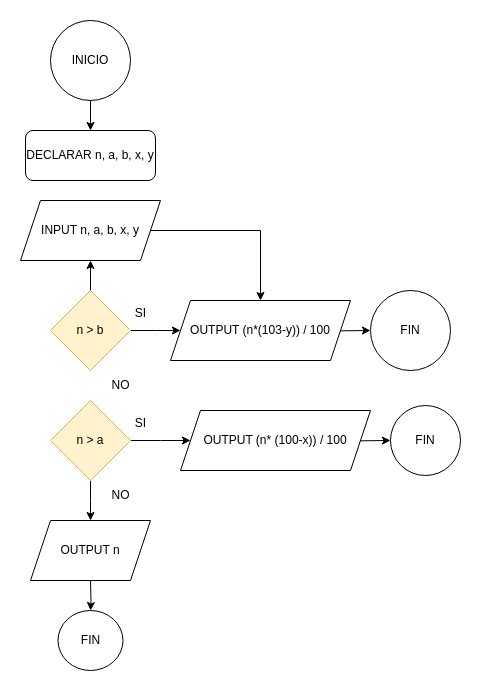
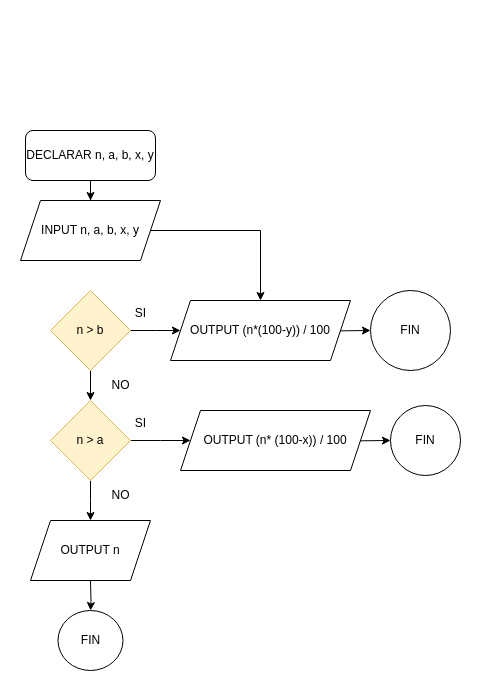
(91, 61) -> none
(91, 120) -> none
none -> (91, 195)
(91, 272) -> (91, 390)
(261, 331) -> (261, 331)
